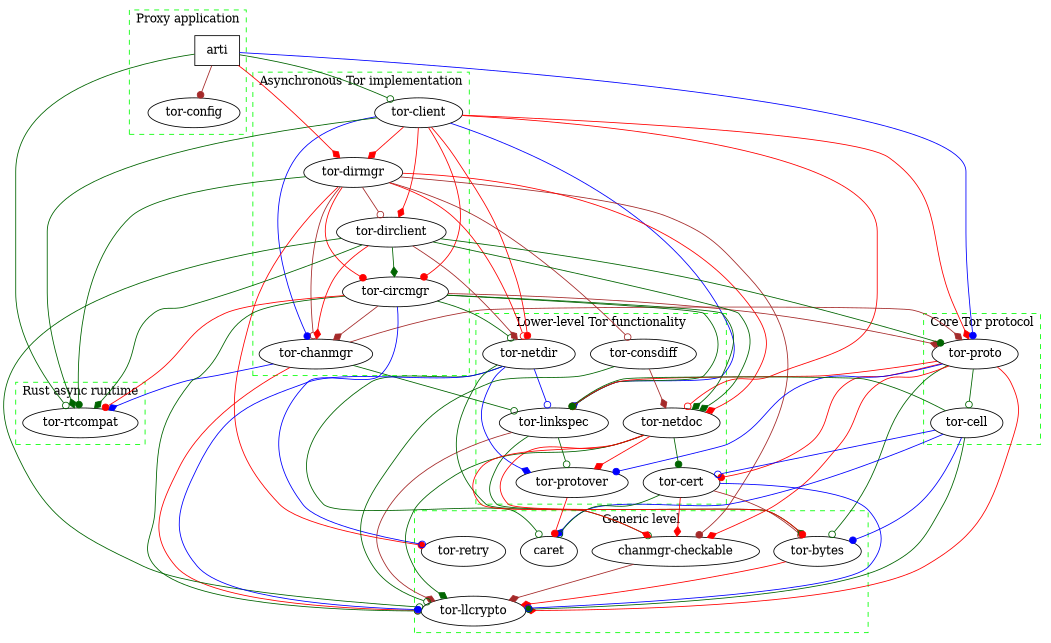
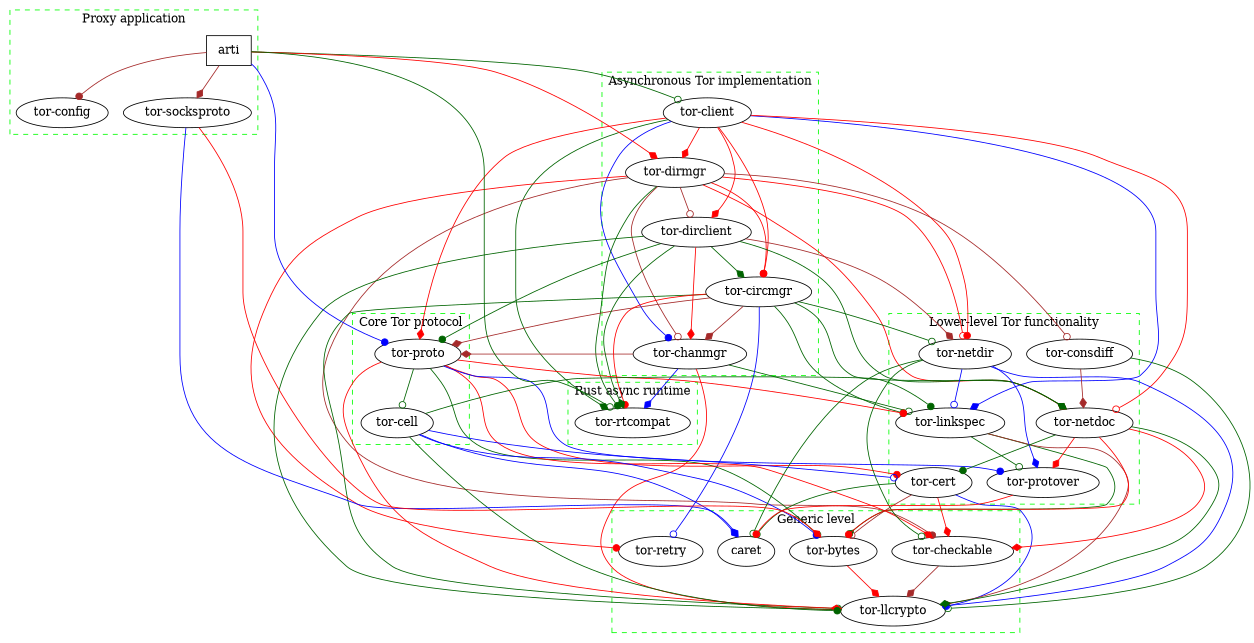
none -> (187, 113)
(676, 551) -> (953, 551)
